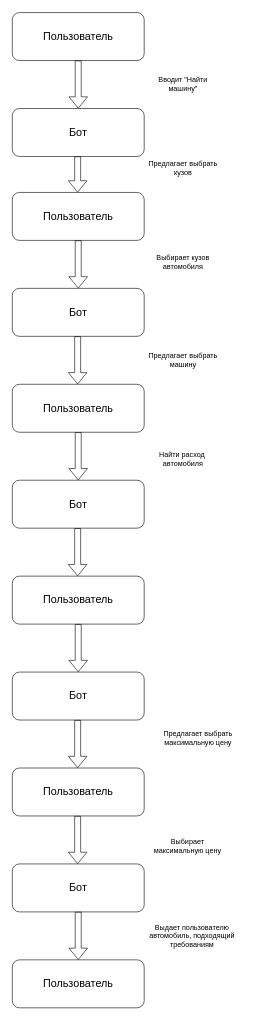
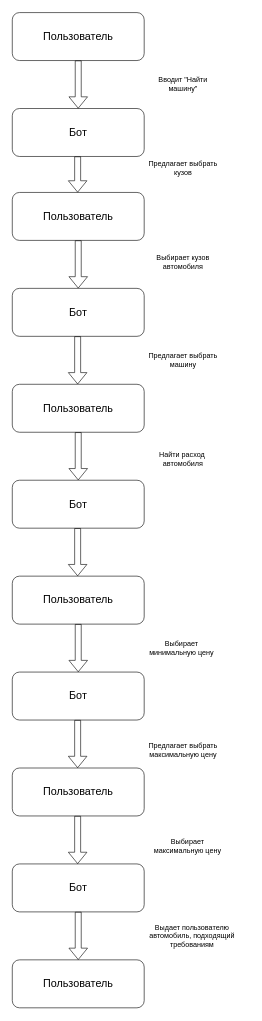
none -> (182, 648)
(198, 738) -> (183, 750)
